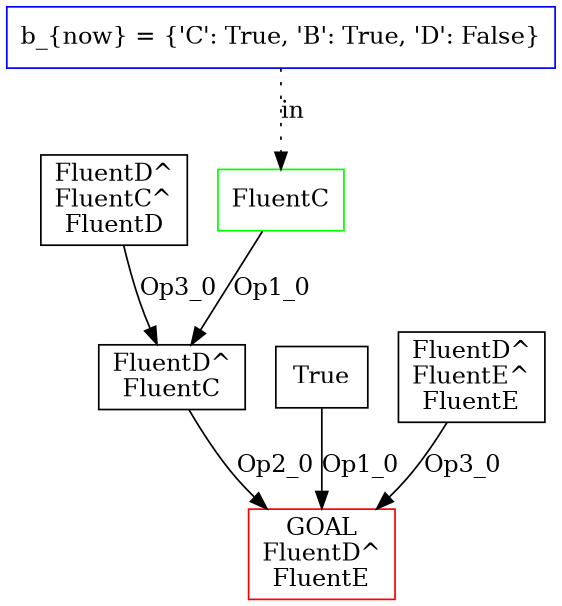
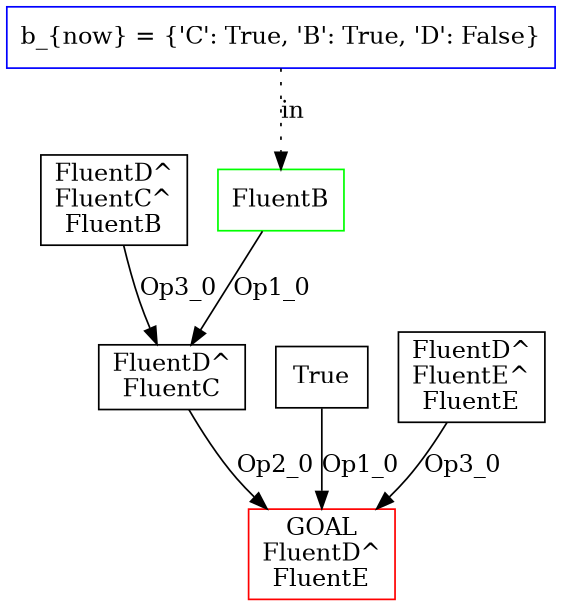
(114, 200) -> (114, 200)
(281, 200) -> (281, 200)
